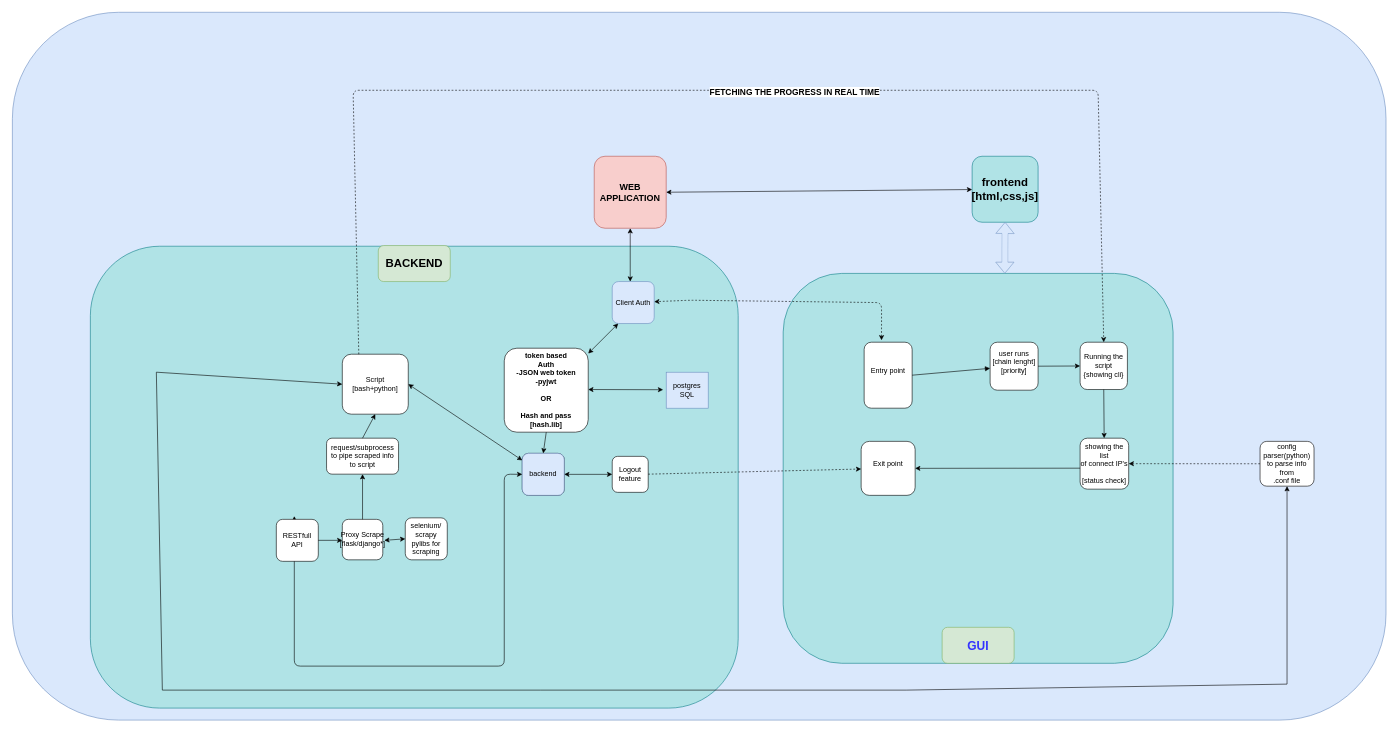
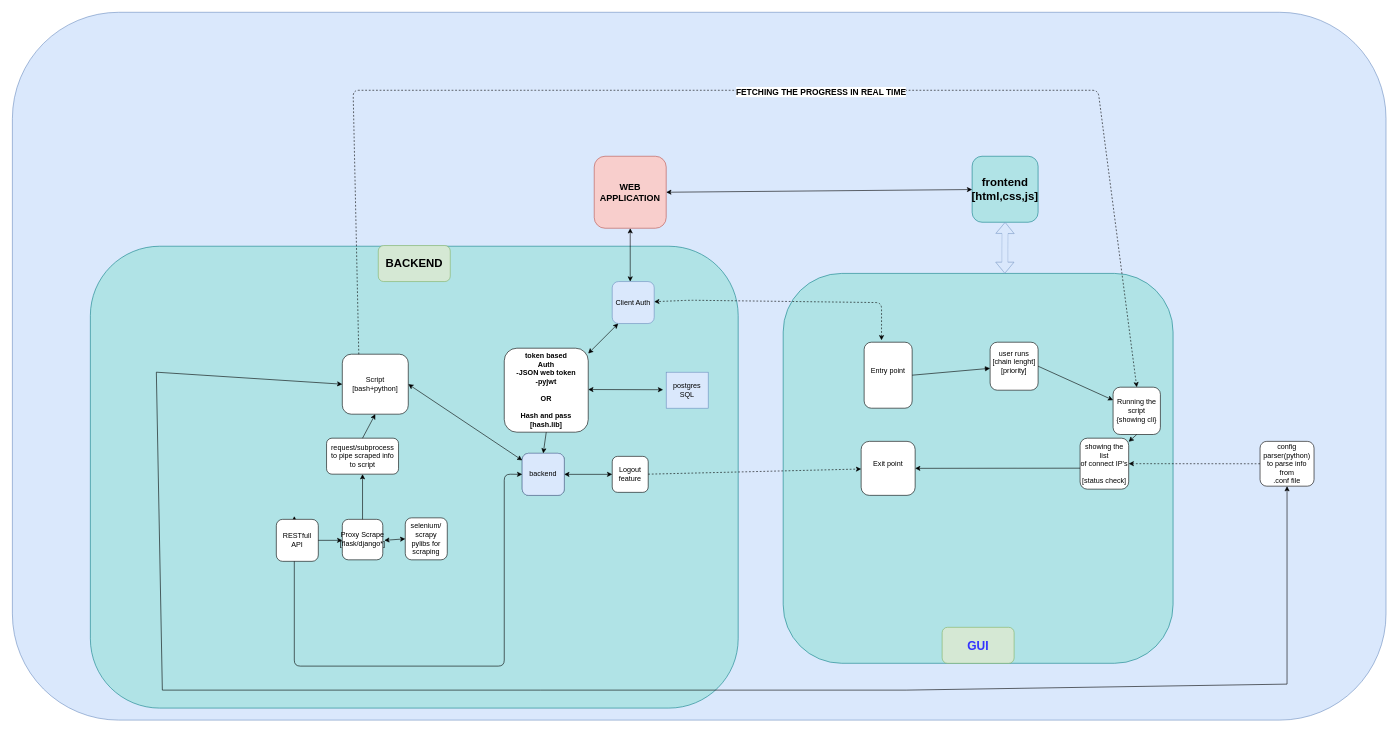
(1104, 366) -> (1137, 411)
